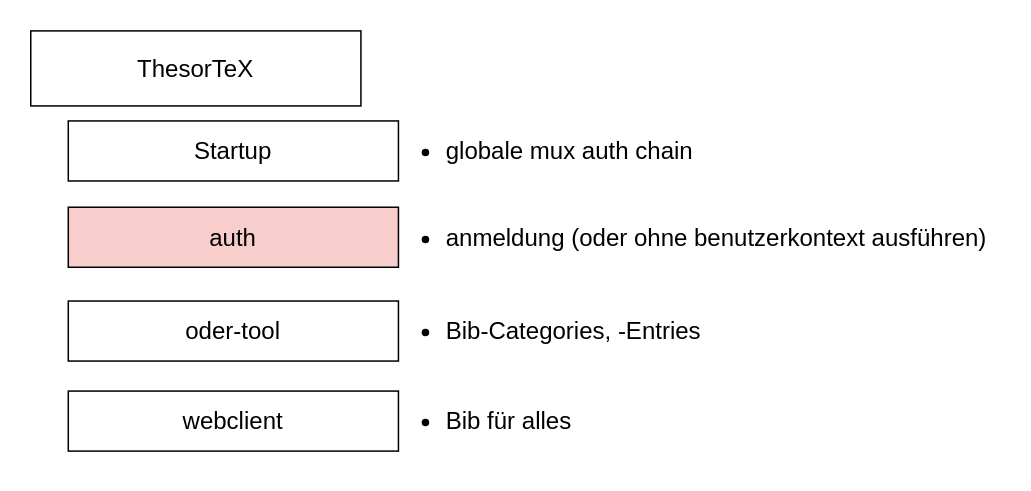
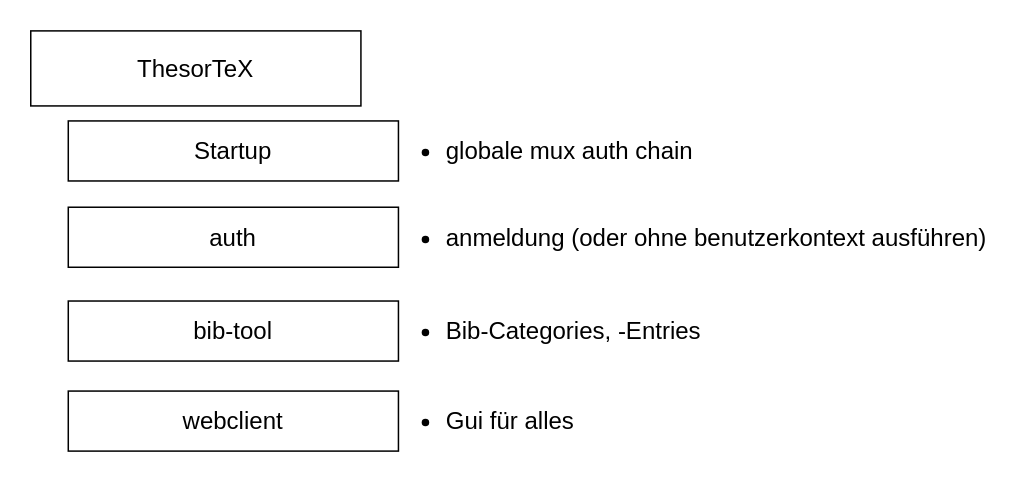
(233, 237) -> (233, 237)
(233, 331) -> (233, 331)
(458, 421) -> (458, 421)
